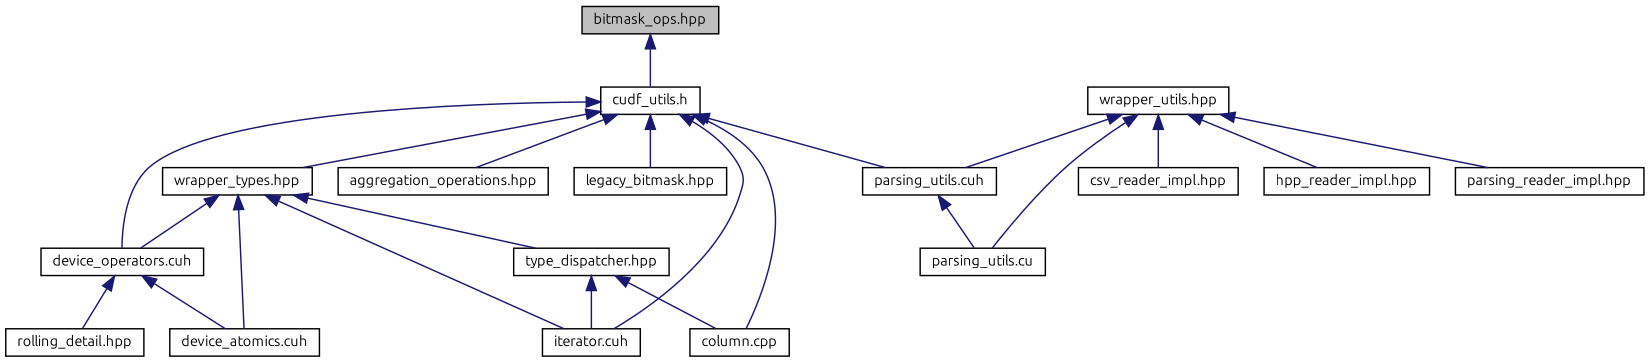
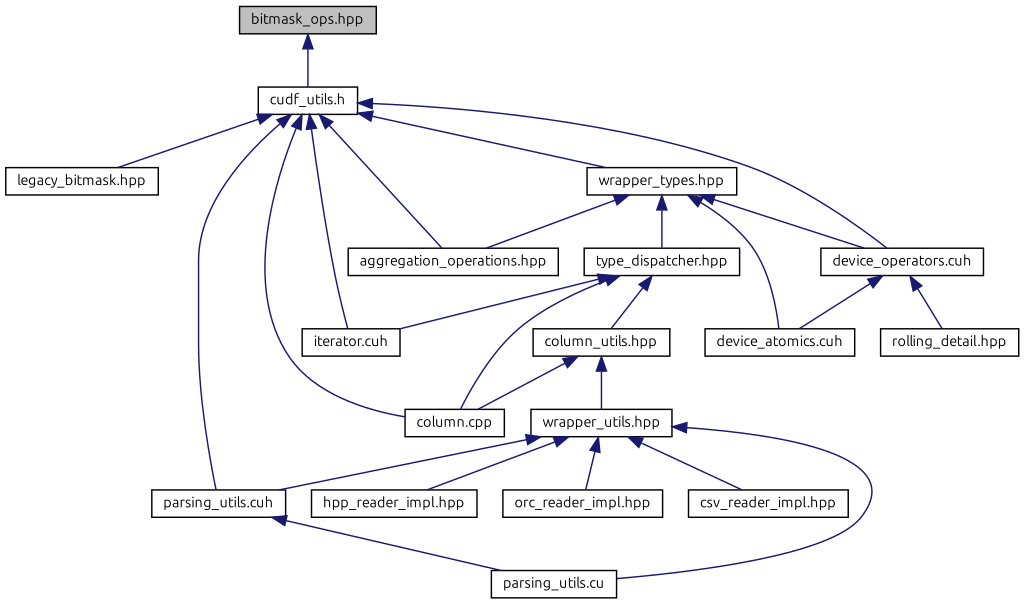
(1550, 181) -> (583, 504)
(421, 265) -> (551, 224)
none -> (601, 342)
